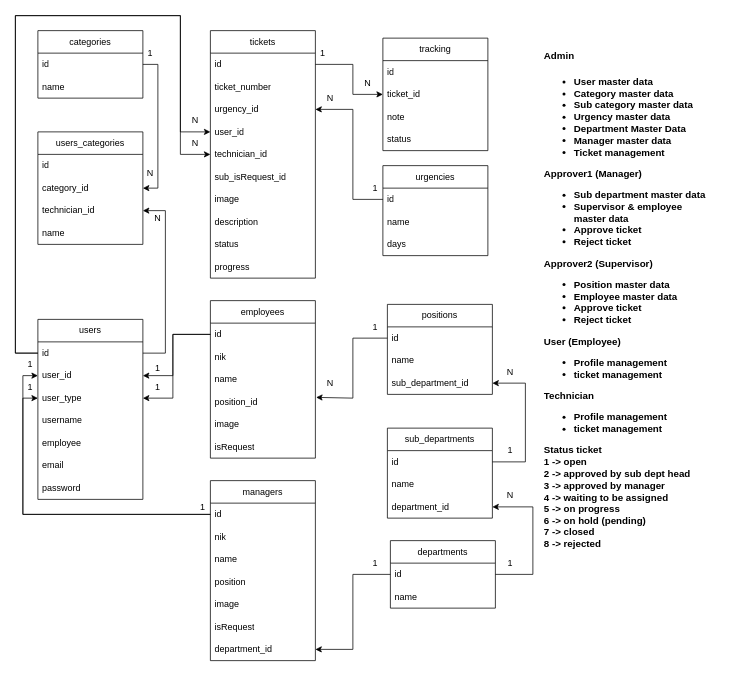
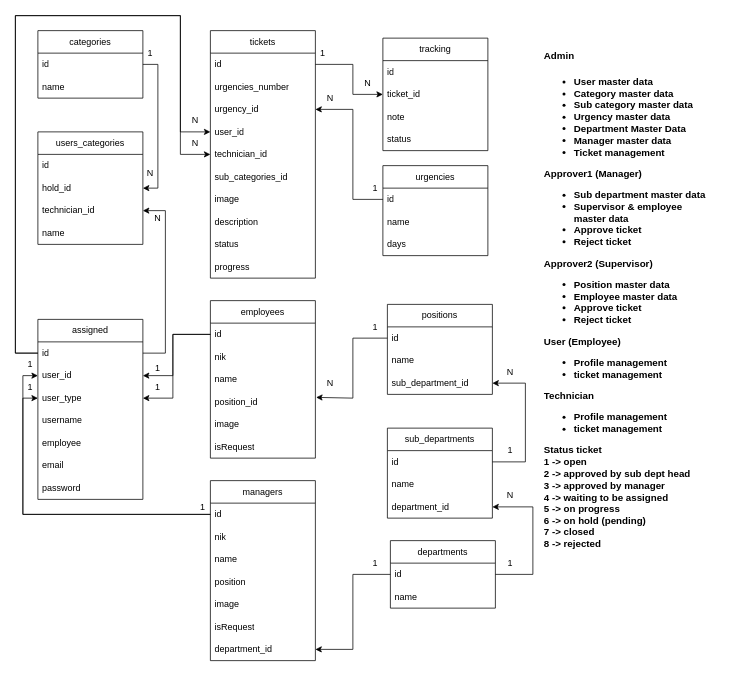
(246, 87) -> (254, 87)
(253, 177) -> (255, 177)
(69, 188) -> (58, 188)
(90, 330) -> (90, 330)
